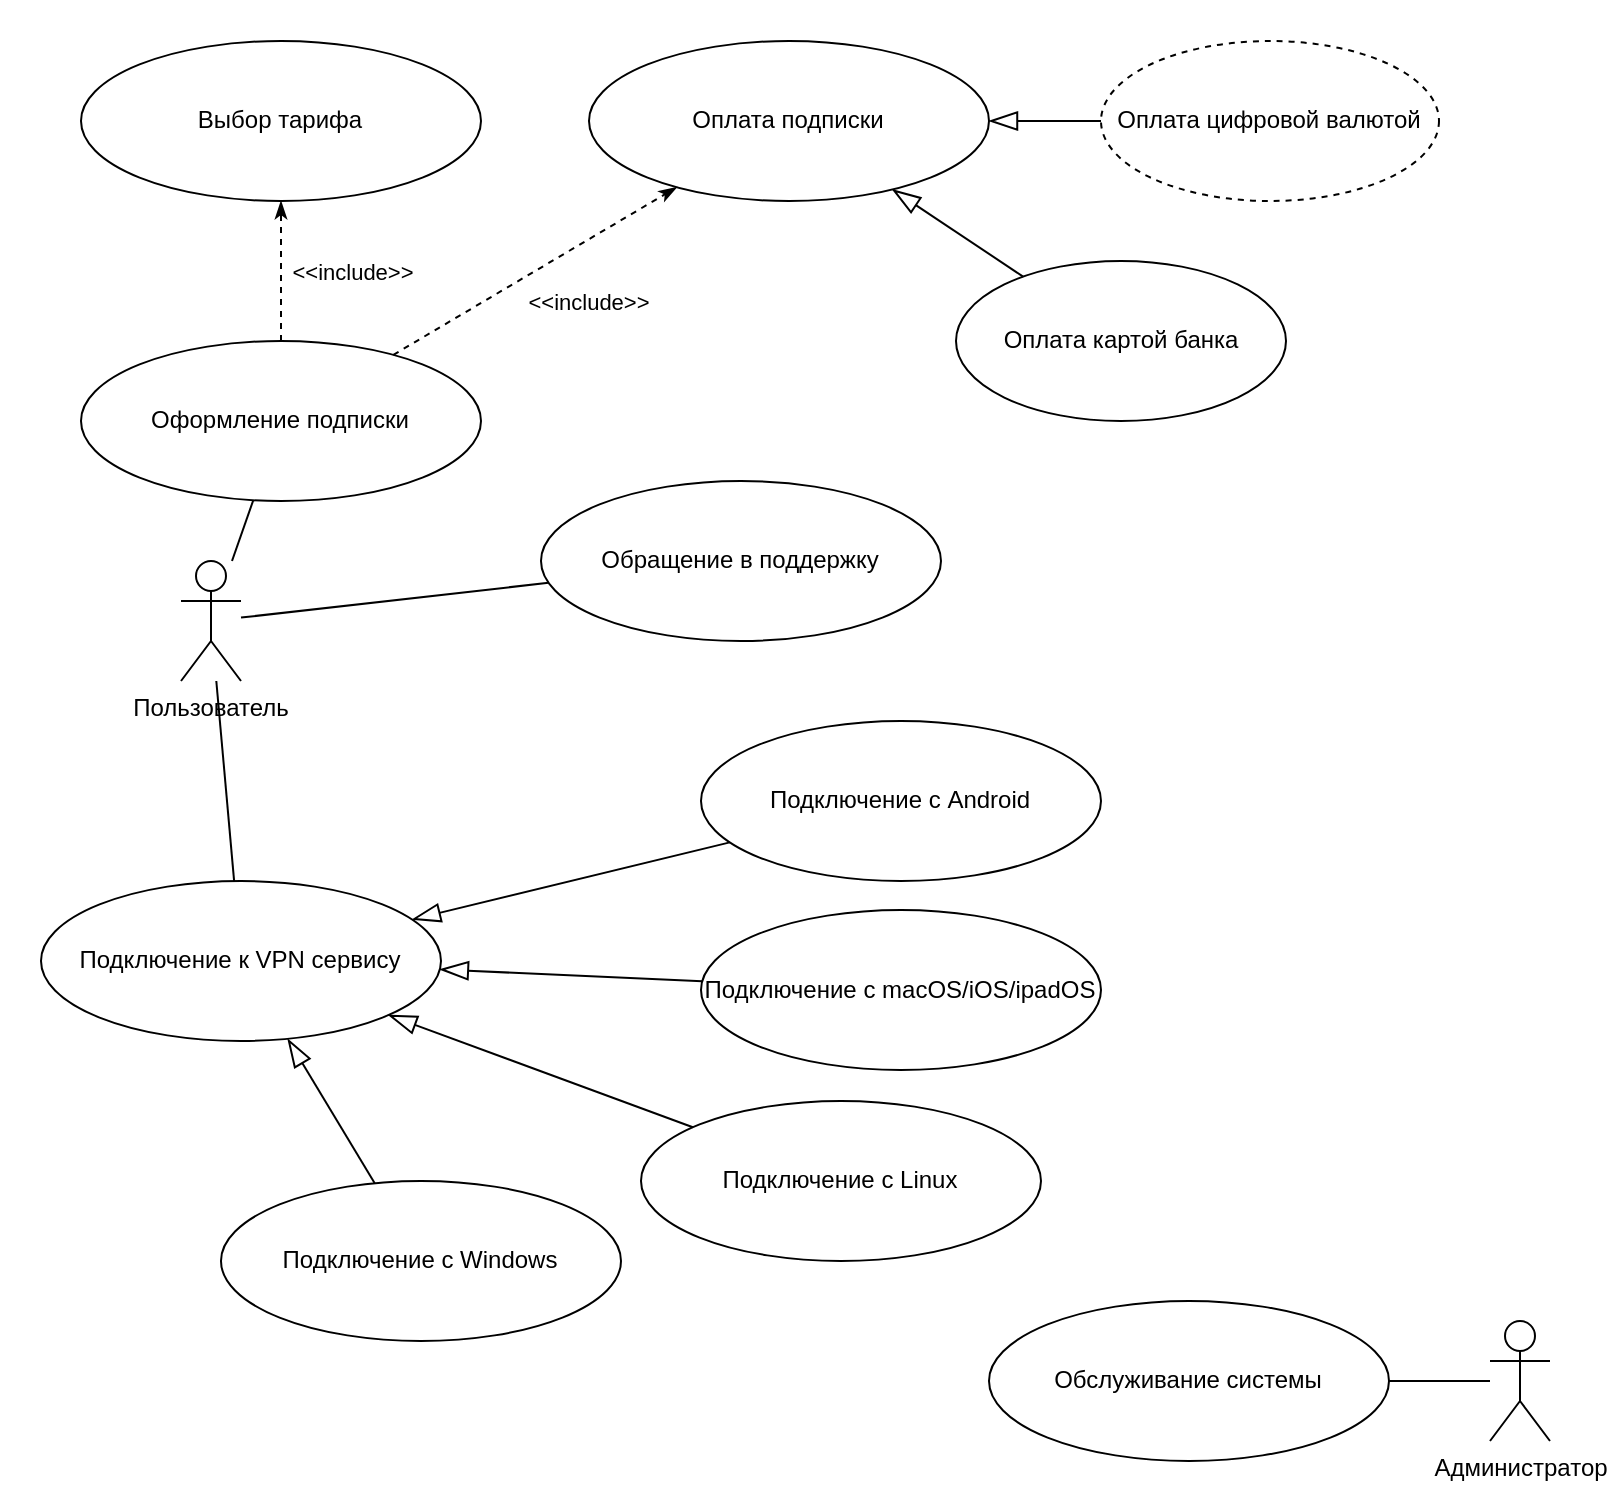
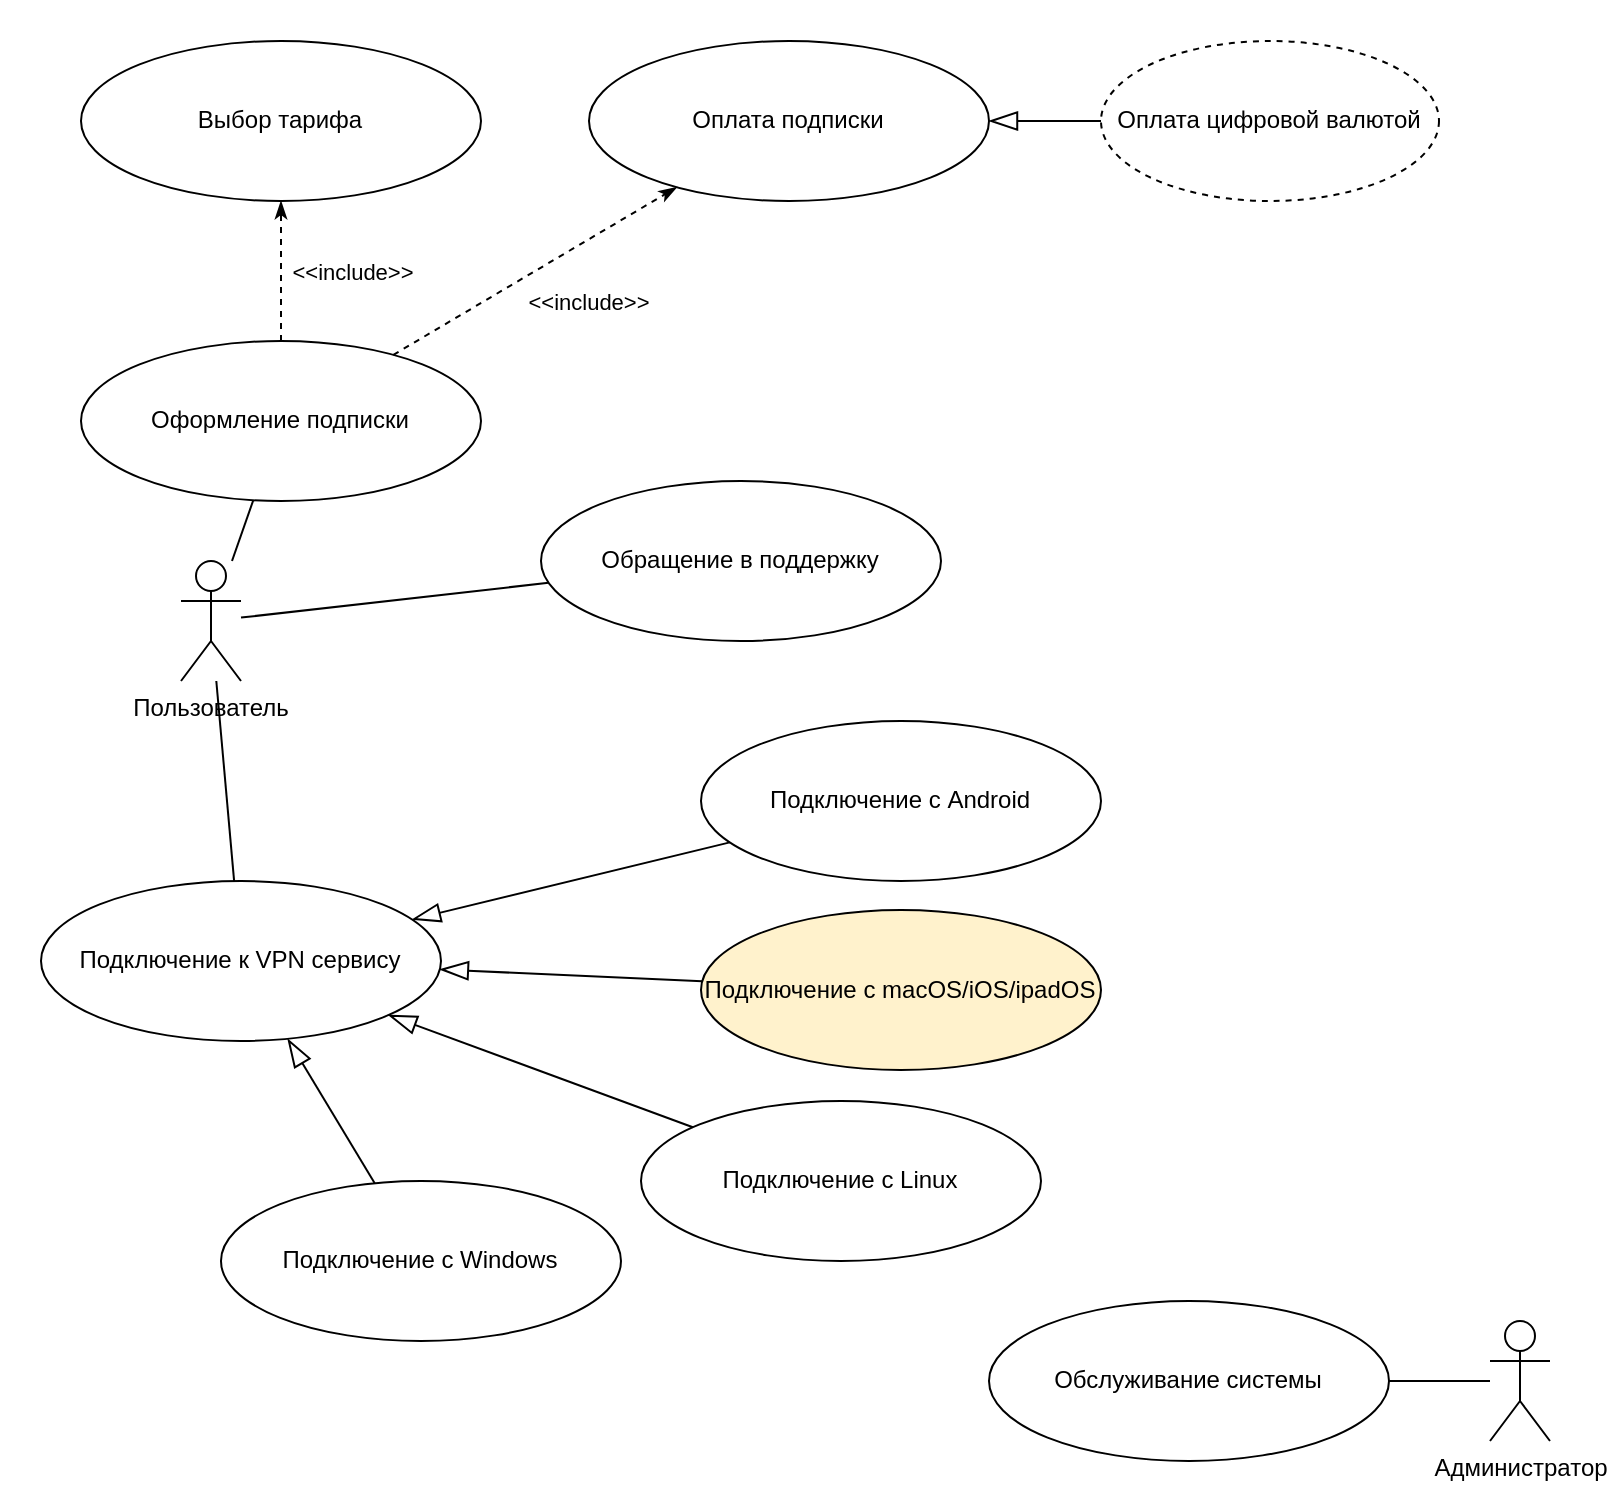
(969, 241) -> none
(1121, 341) -> none
(901, 990) -> (901, 990)
